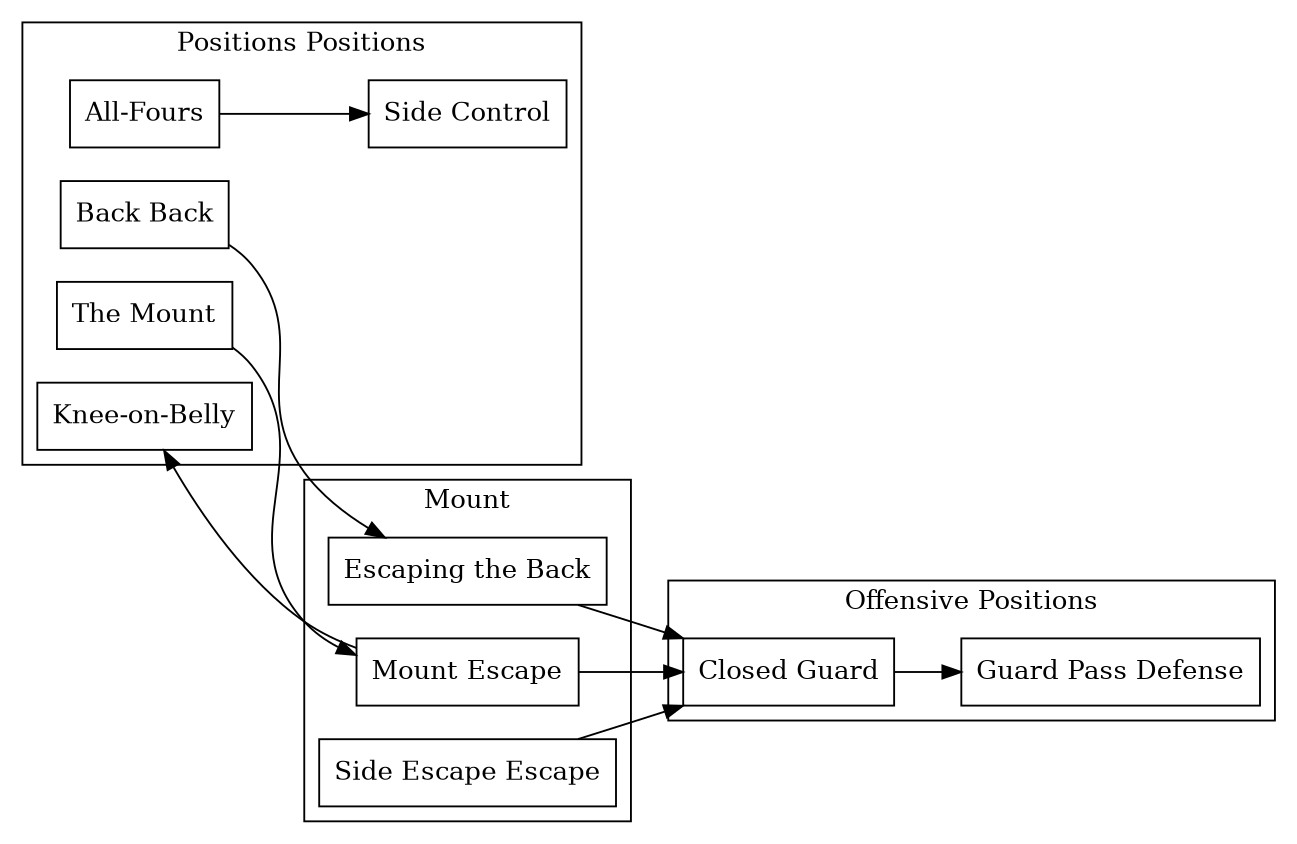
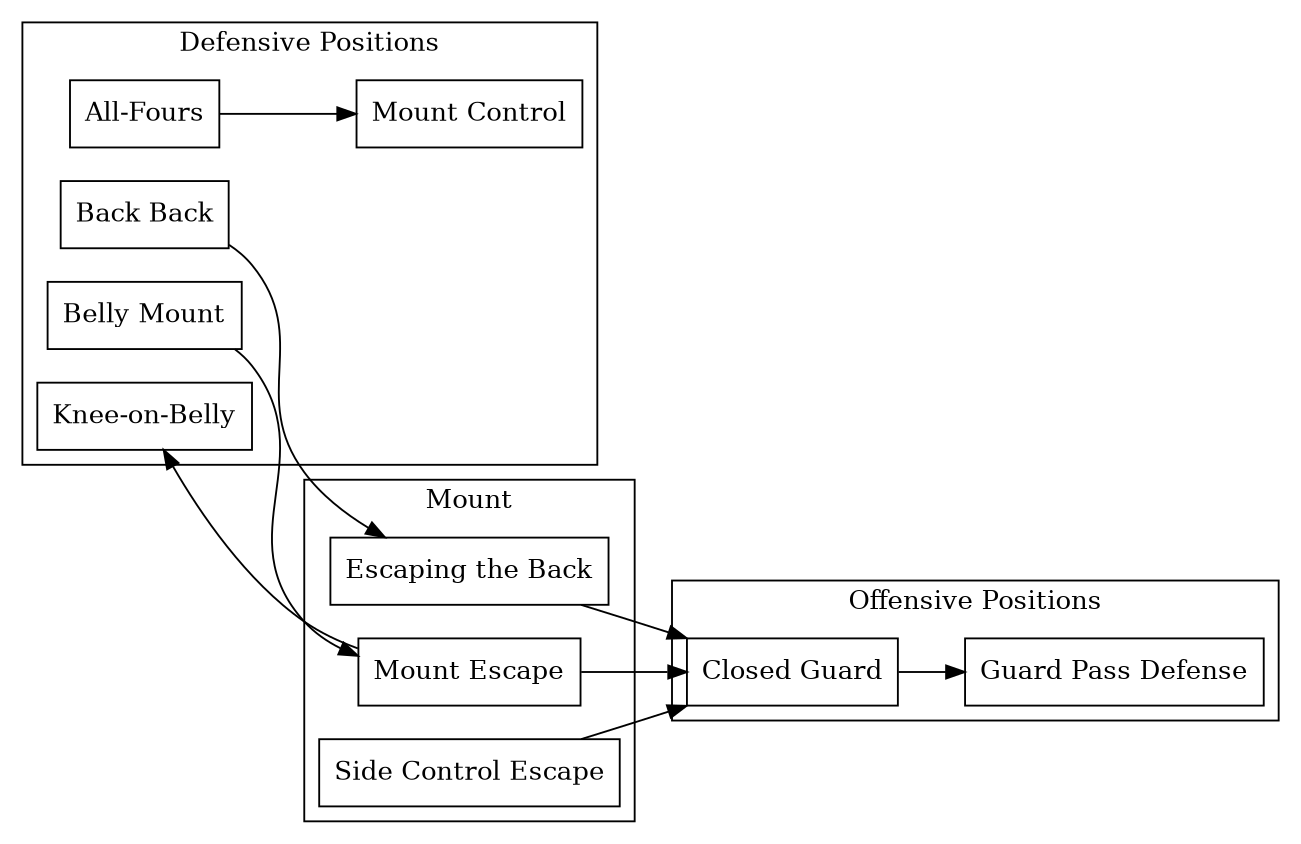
(302, 44) -> (310, 44)
(468, 114) -> (469, 114)
(145, 315) -> (145, 315)
(468, 773) -> (469, 773)
